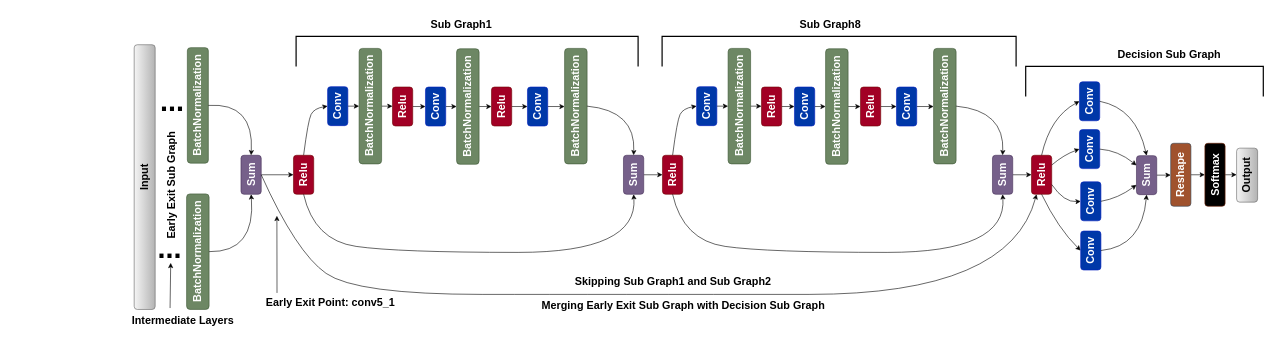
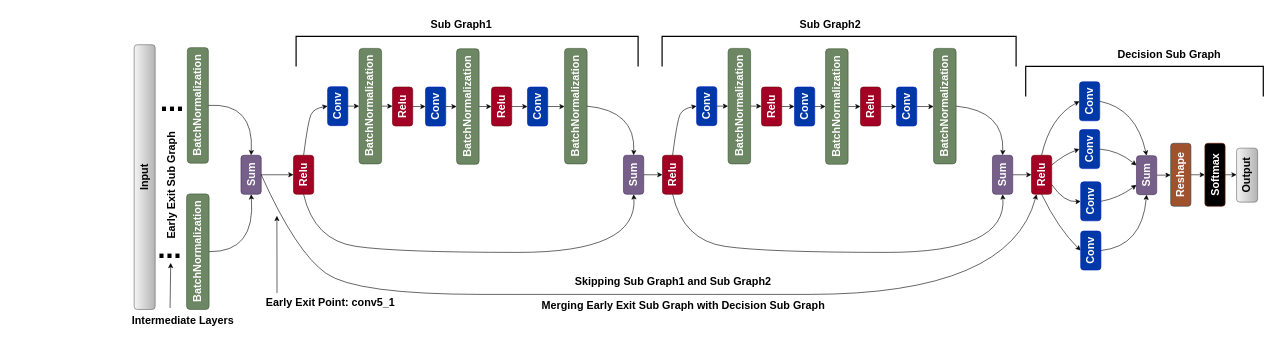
(830, 24) -> (830, 24)
